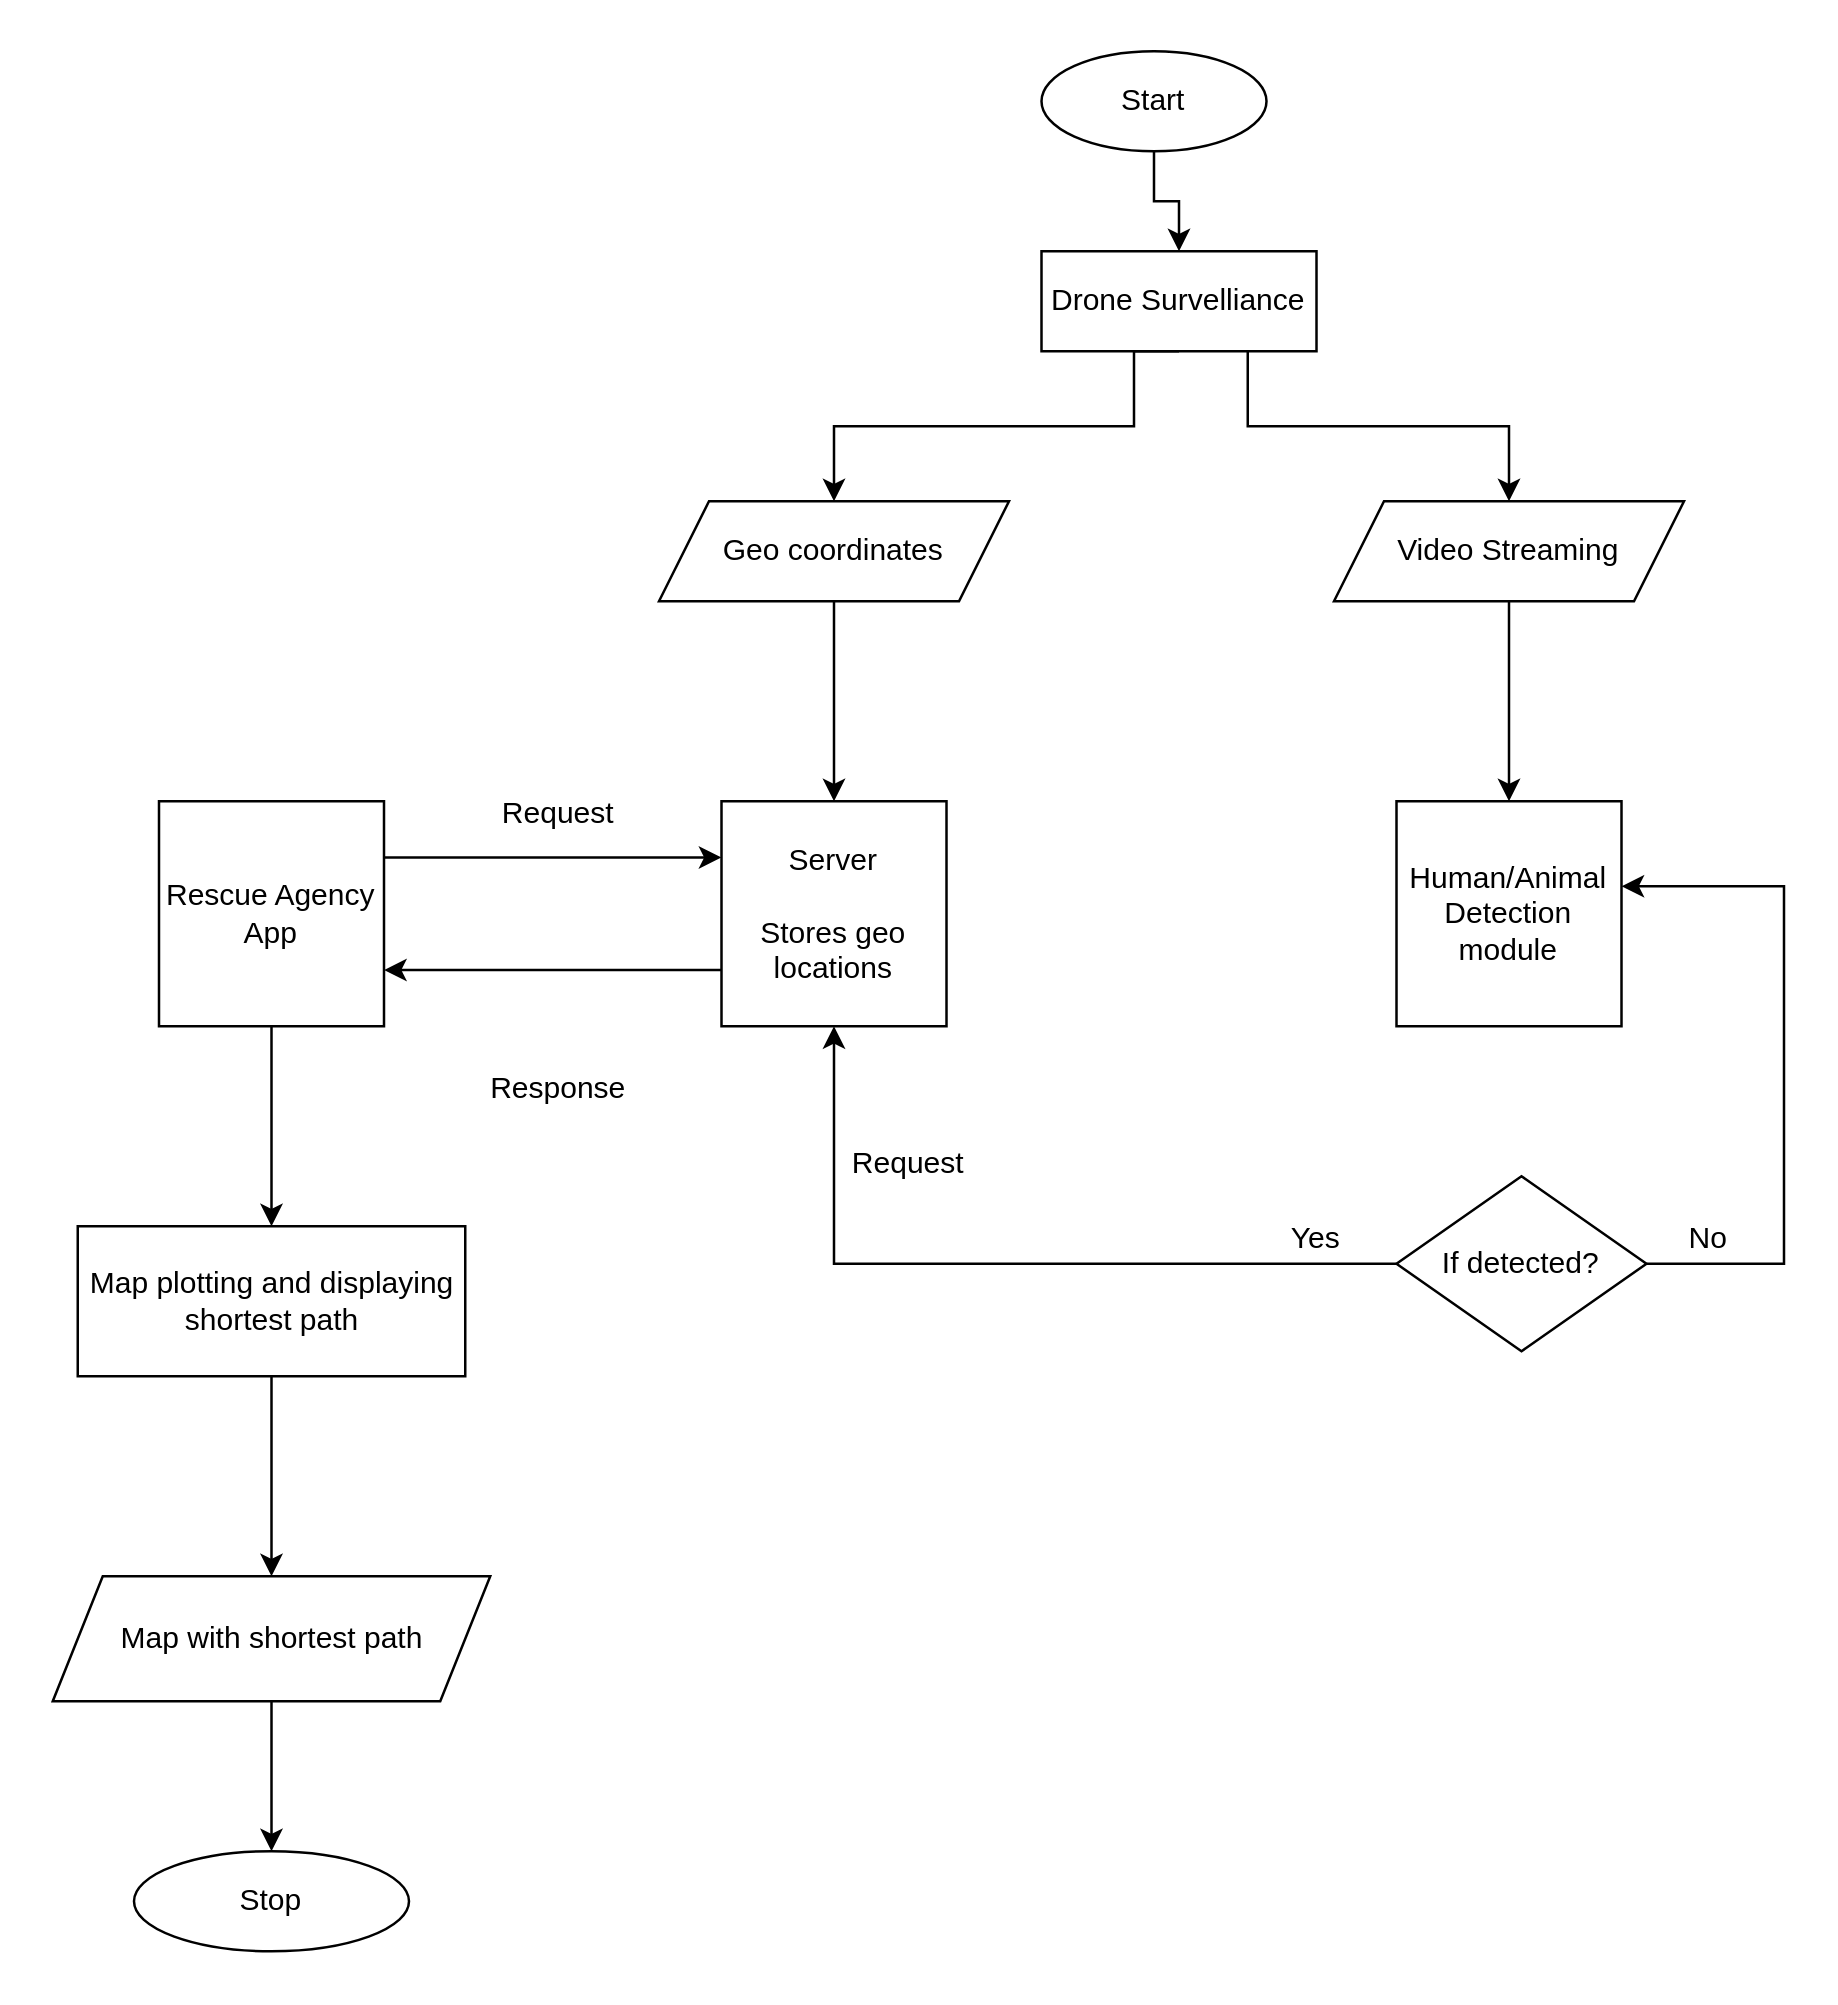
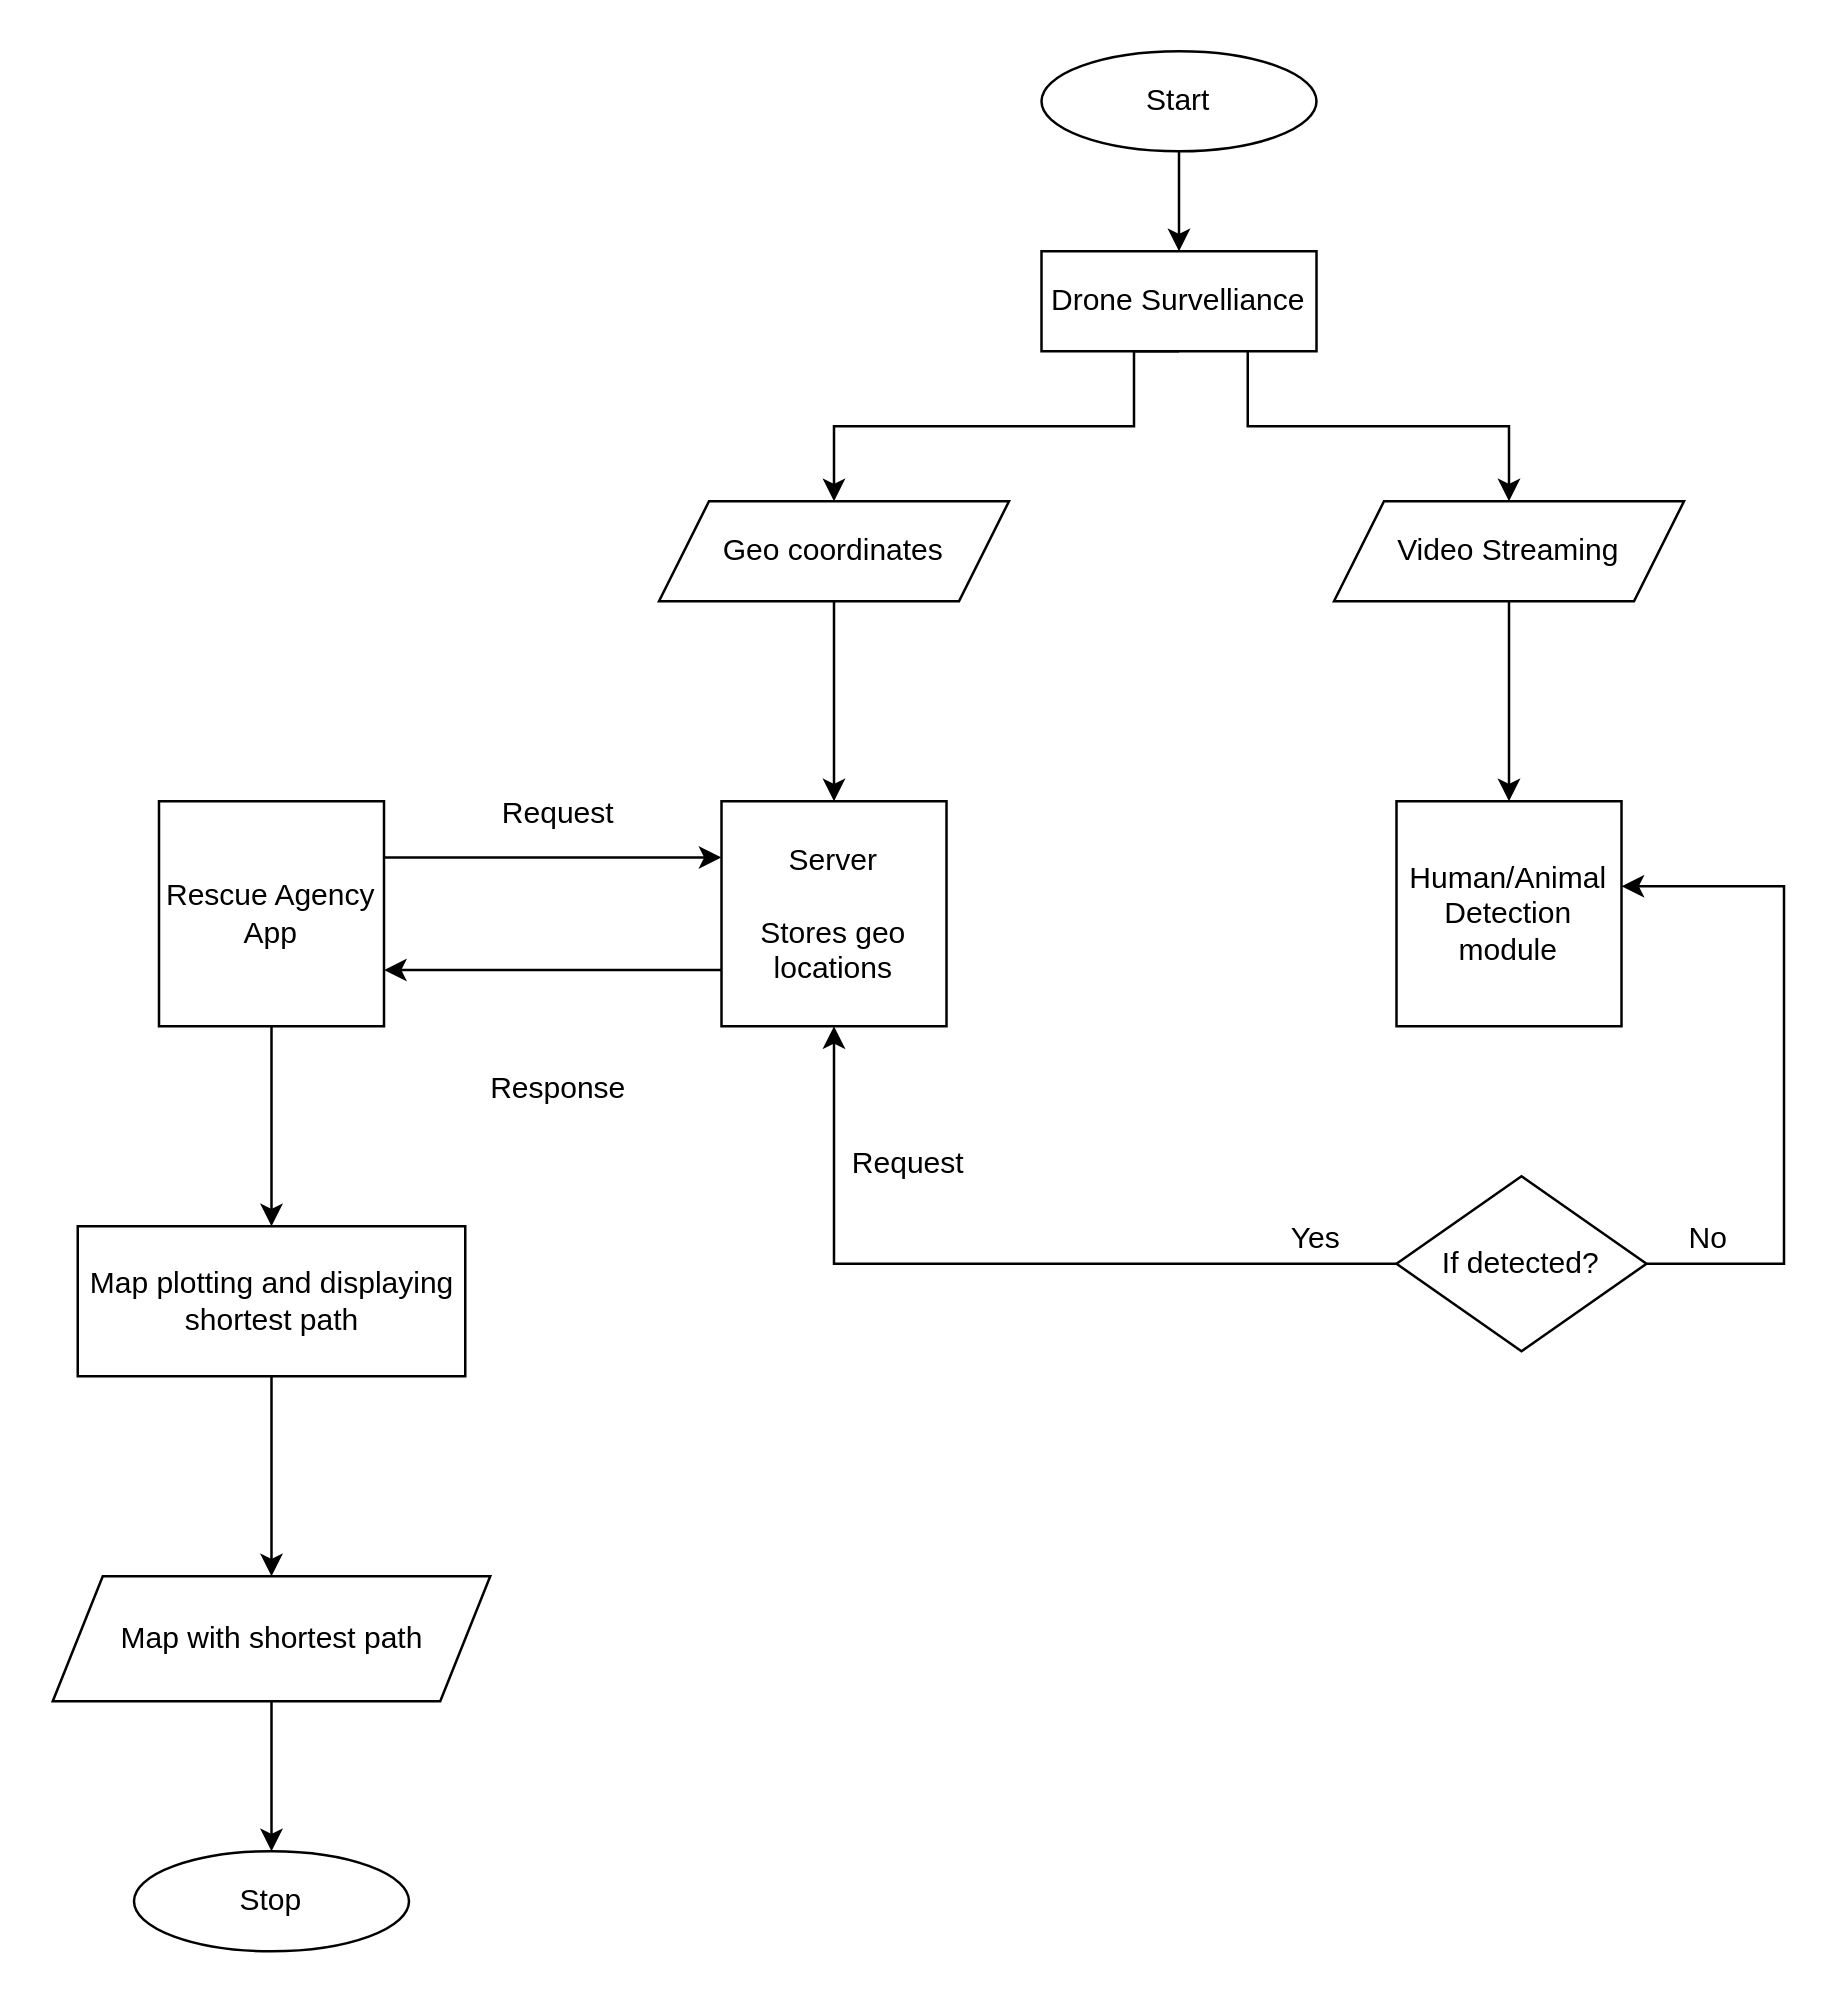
(1154, 101) -> (1179, 101)
